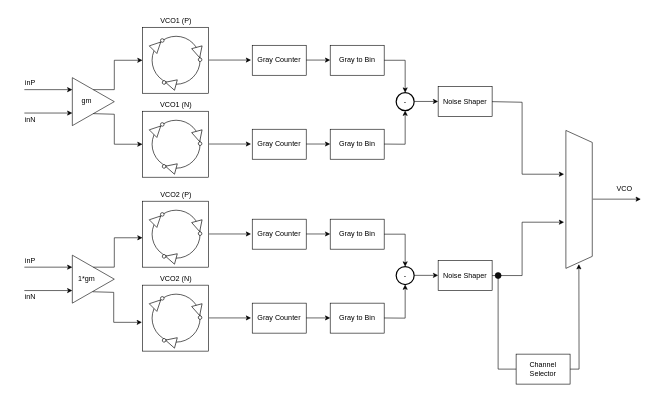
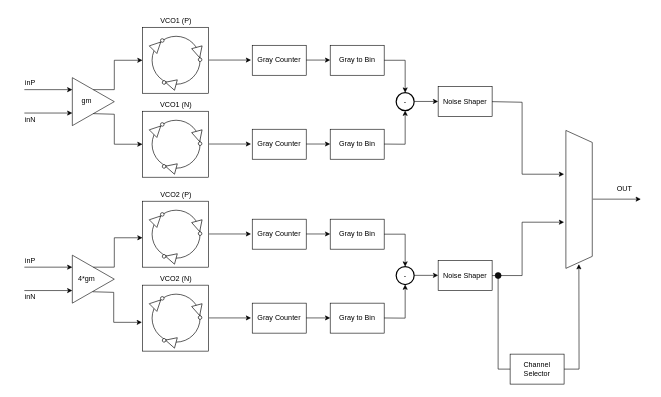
(625, 189) -> (625, 189)
(87, 279) -> (87, 279)
(543, 369) -> (537, 369)
